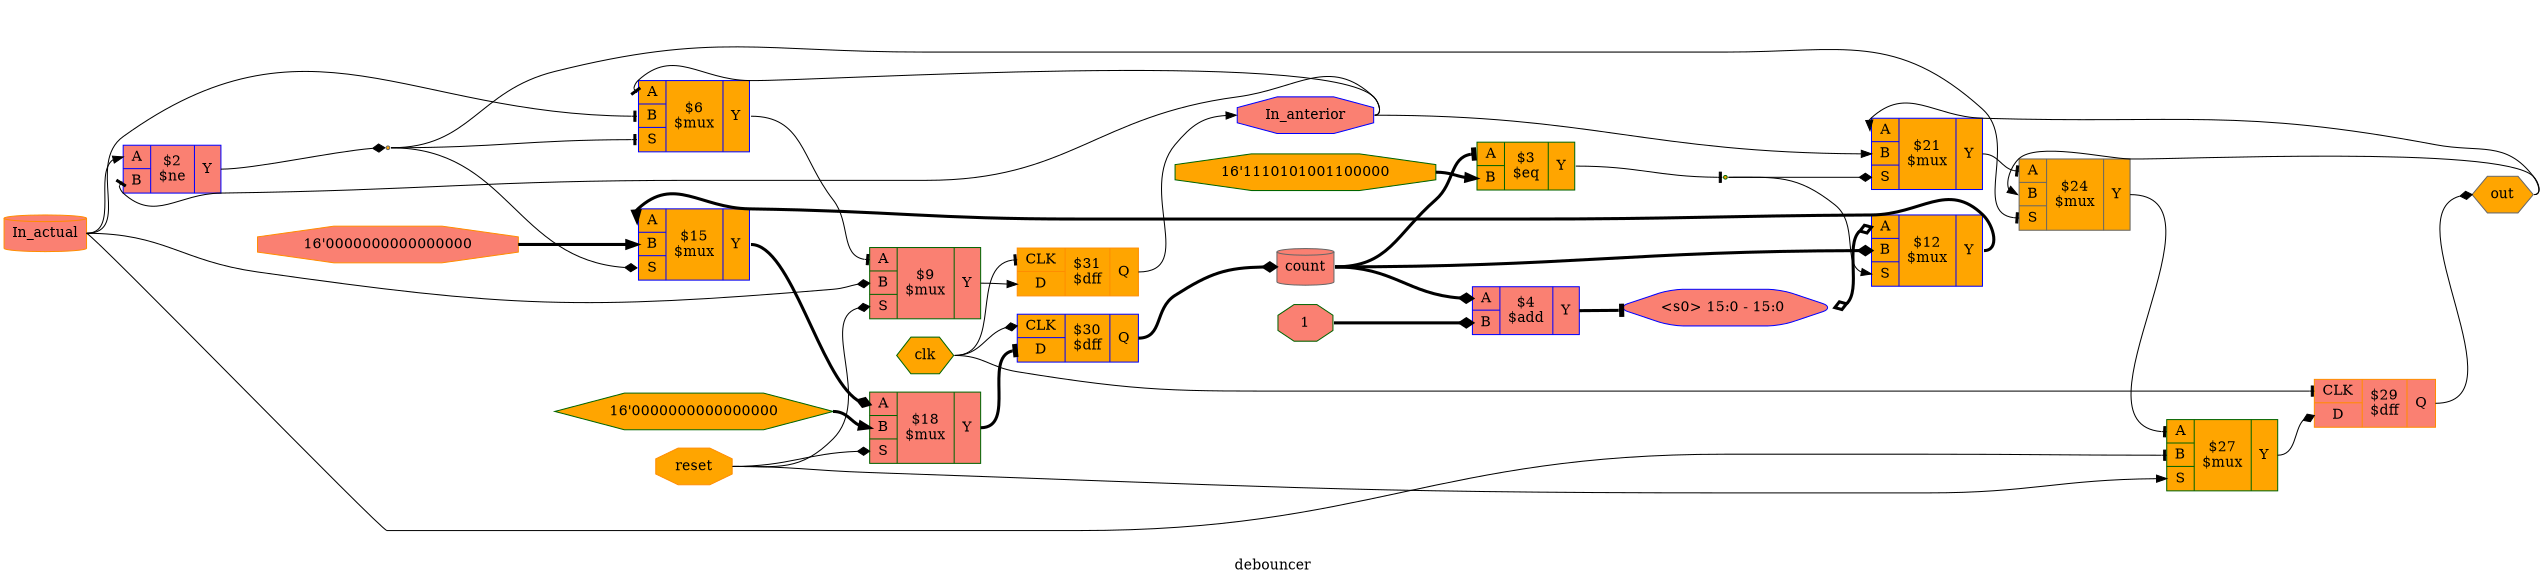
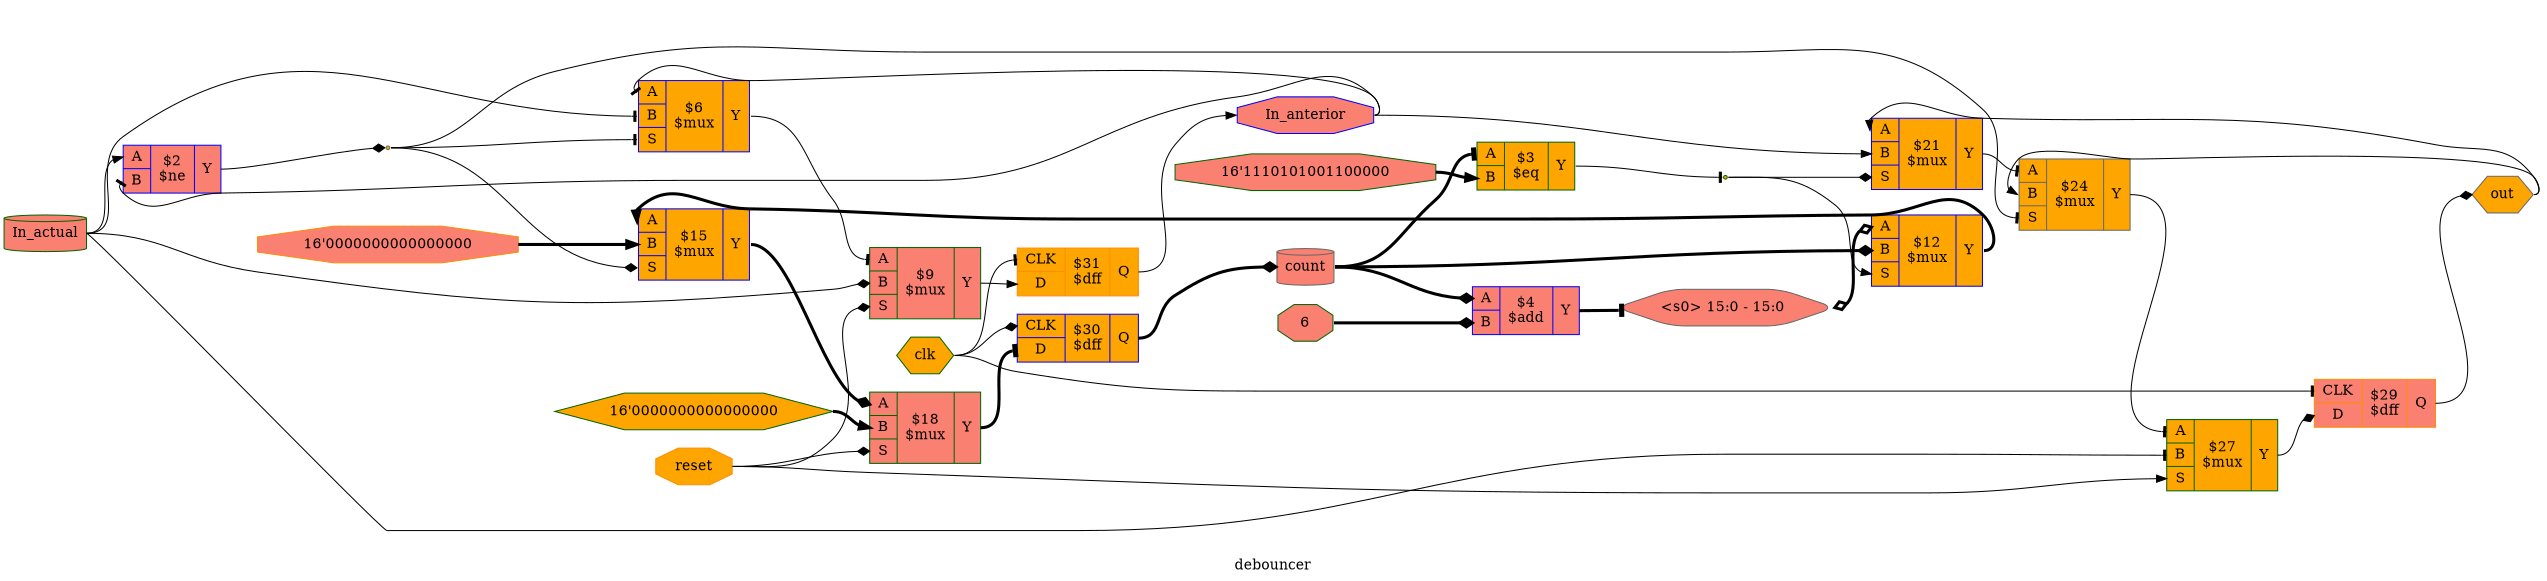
(1305, 172) -> (1305, 172)
(45, 233) -> (45, 233)
(1725, 308) -> (1725, 308)
(1305, 323) -> (1305, 323)
